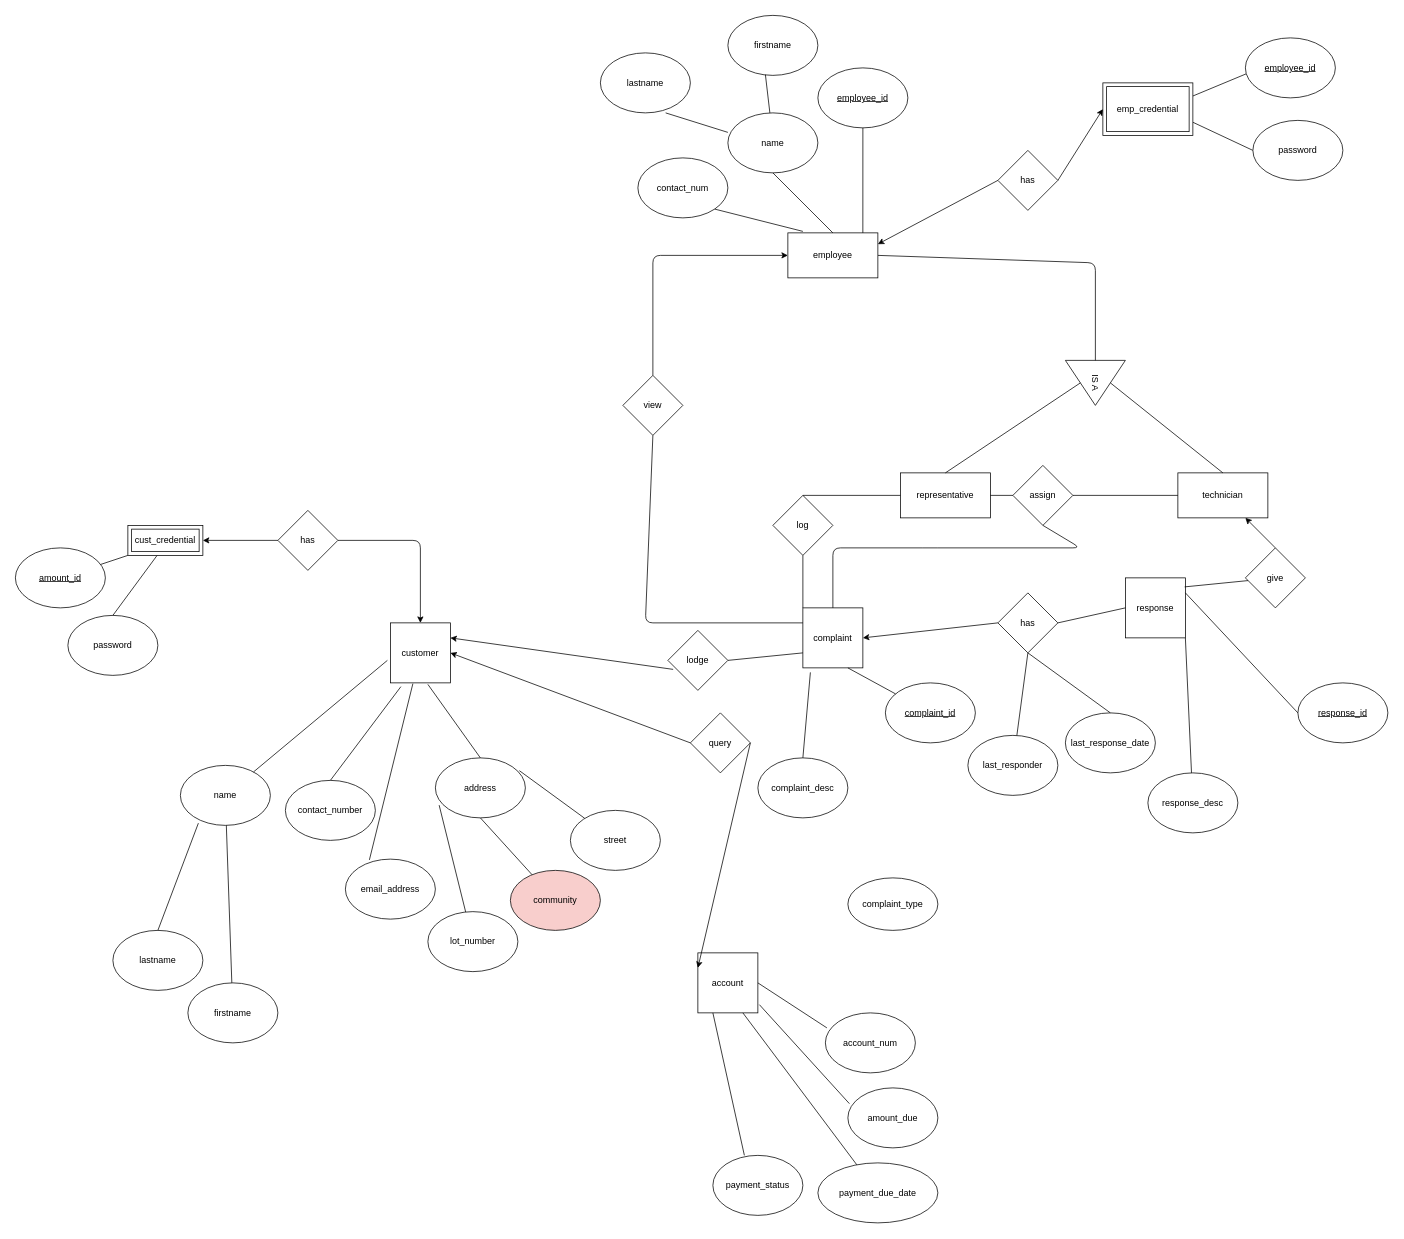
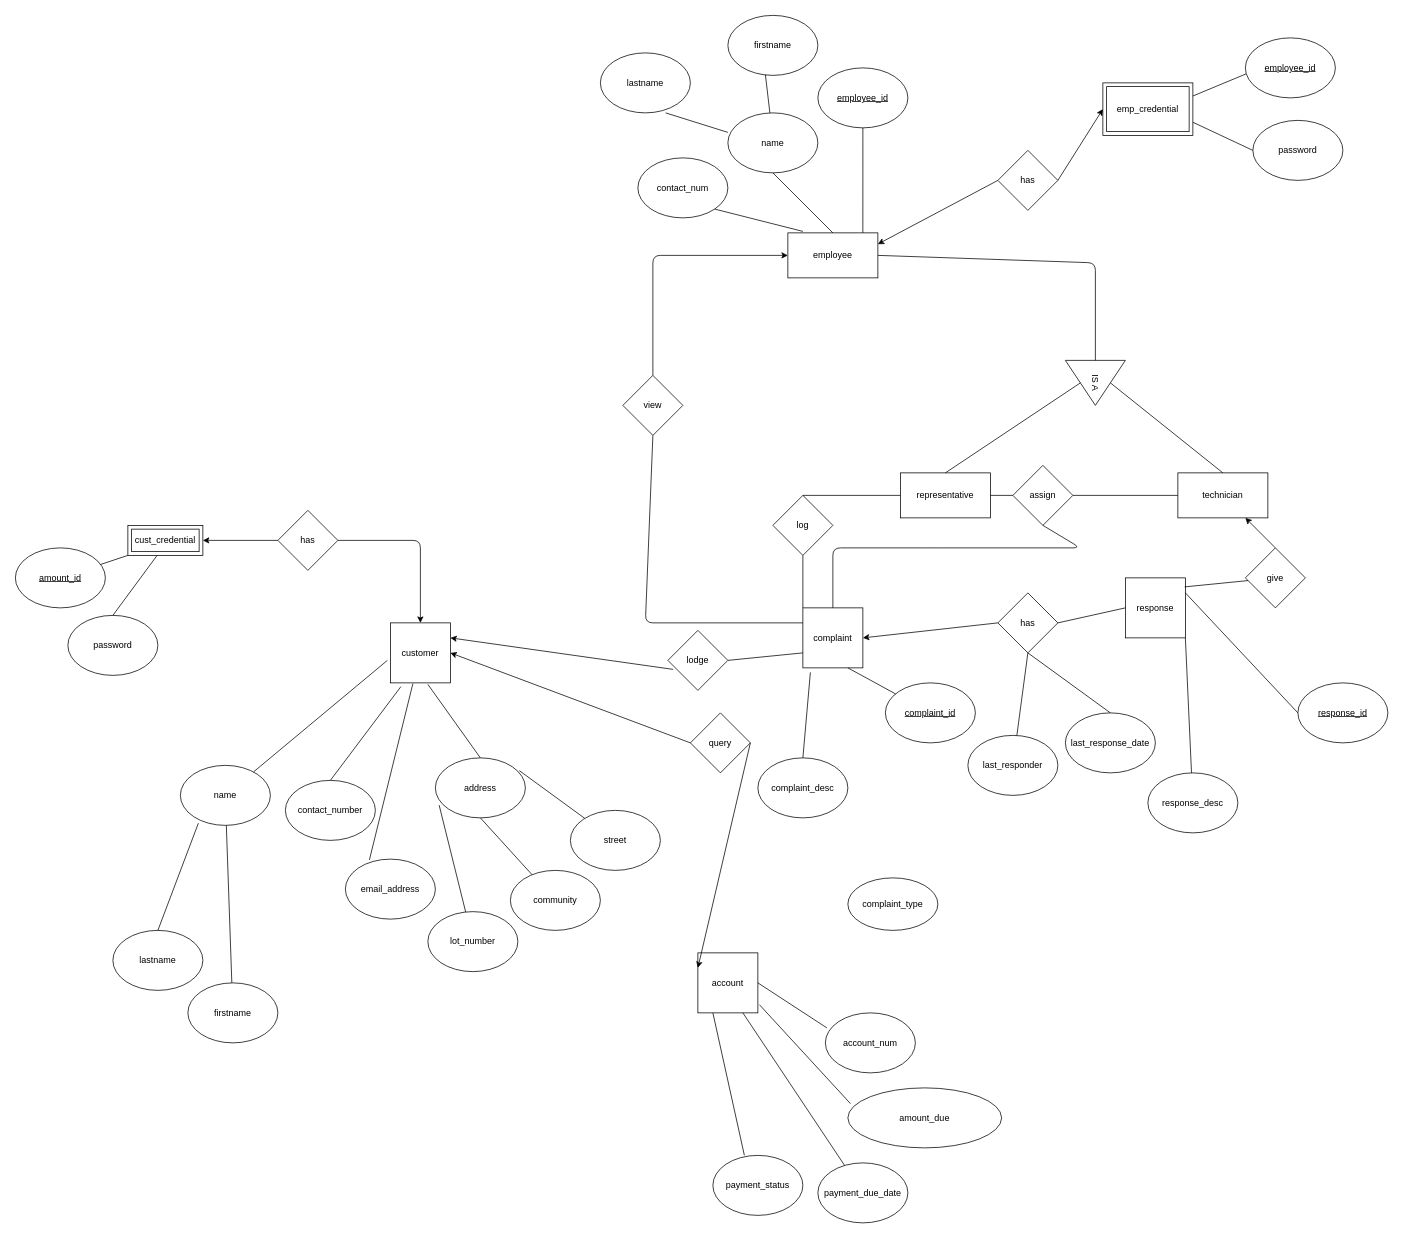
(555, 900) -> (555, 900)
(893, 1118) -> (925, 1118)
(878, 1193) -> (863, 1193)
